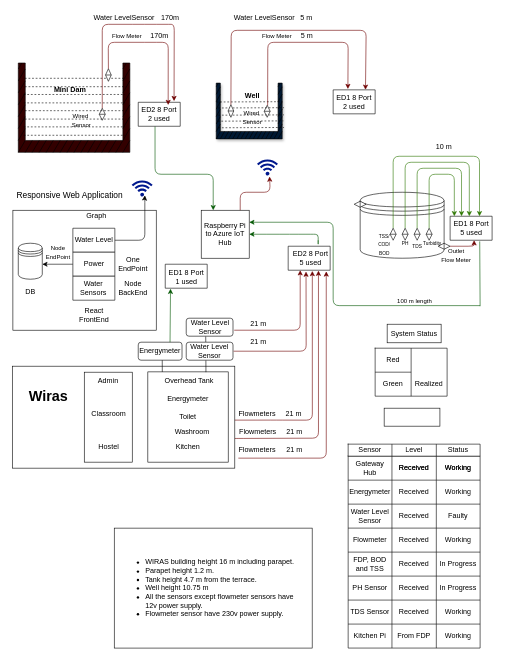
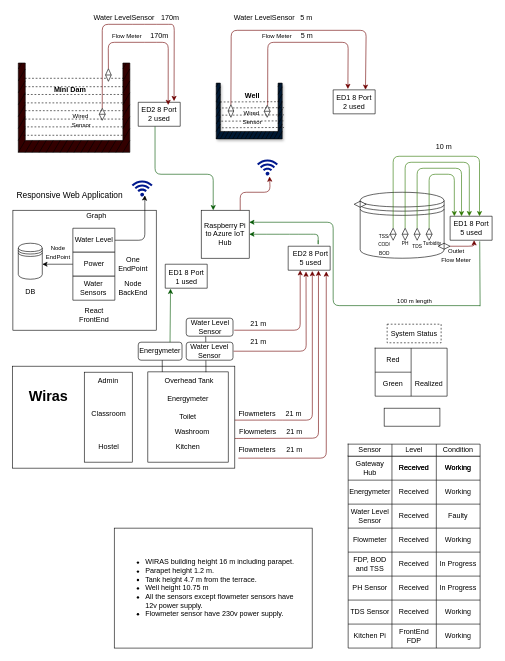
(414, 334) -> (414, 334)
(458, 450) -> (458, 450)
(414, 636) -> (414, 636)
